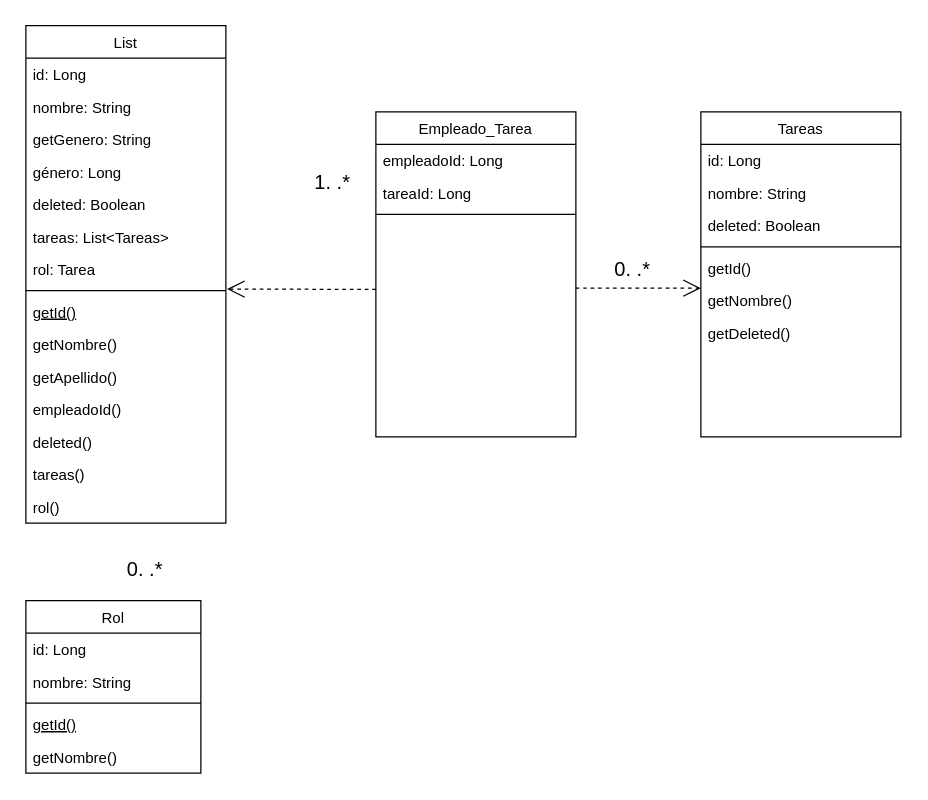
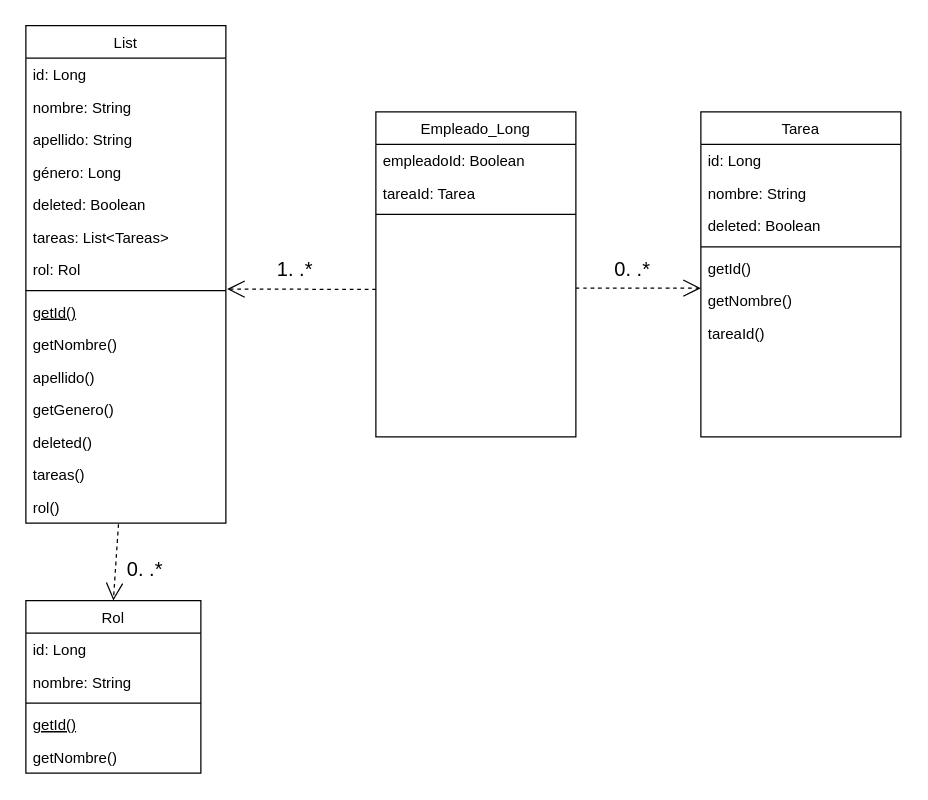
(475, 129) -> (475, 129)
(800, 129) -> (800, 129)
(98, 140) -> (88, 140)
(444, 161) -> (455, 161)
(332, 182) -> (294, 269)
(433, 194) -> (437, 194)
(69, 270) -> (58, 270)
(756, 334) -> (745, 334)
(81, 378) -> (69, 378)
(81, 410) -> (79, 410)
none -> (116, 562)
